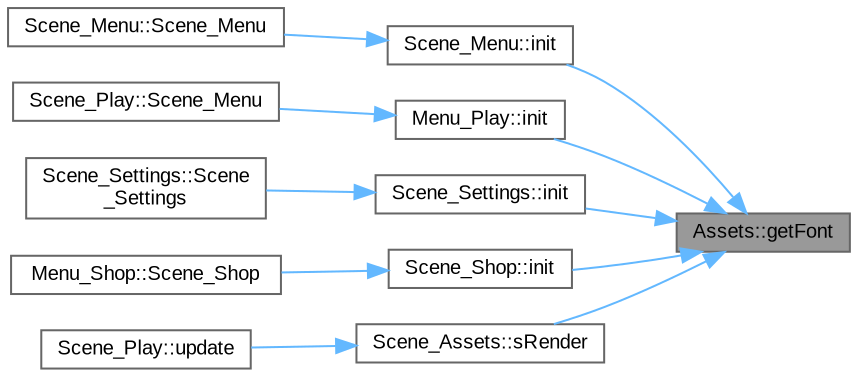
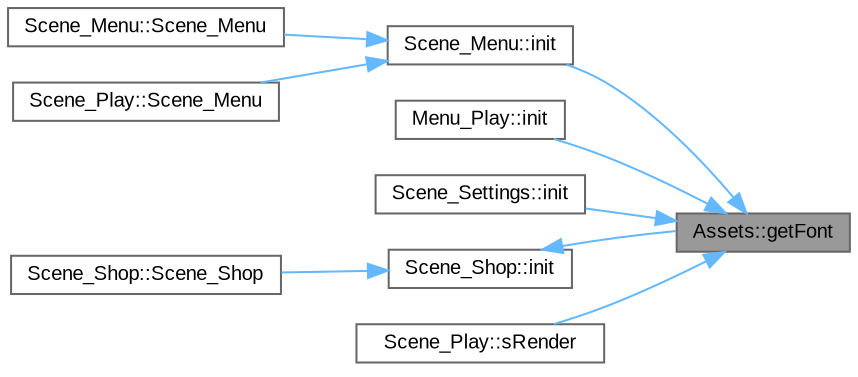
(327, 112) -> (314, 73)
(146, 188) -> none
(627, 264) -> (619, 237)
(146, 275) -> (146, 275)
(480, 343) -> (480, 343)
(146, 349) -> none
